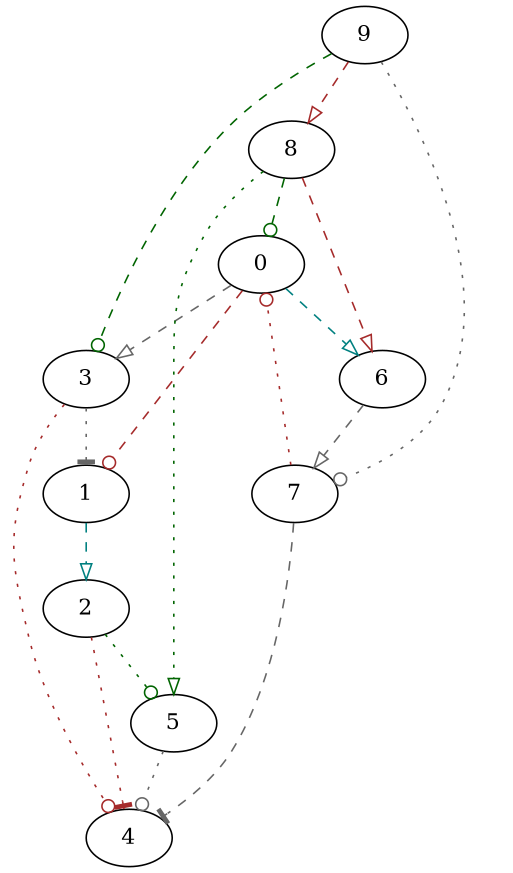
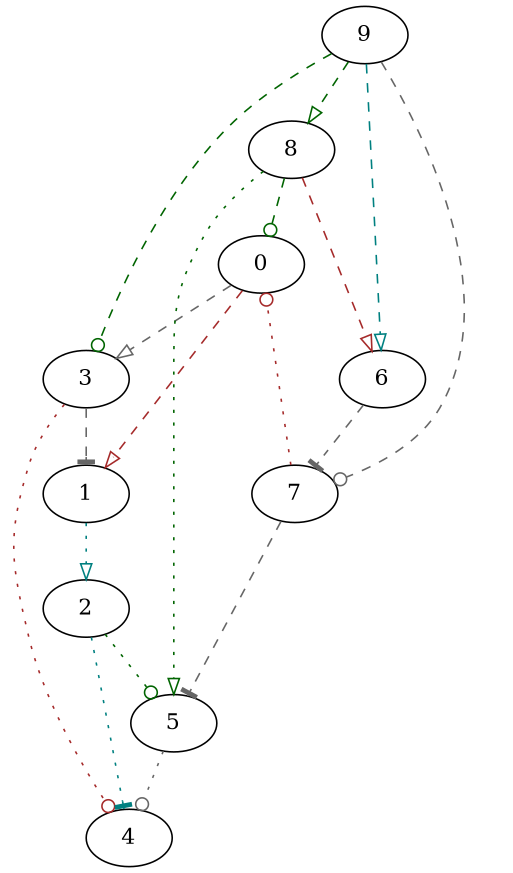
(333, 86) -> (333, 86)
(462, 288) -> (462, 288)
(316, 316) -> (373, 199)
(184, 366) -> (184, 366)
(344, 430) -> (344, 430)
(86, 433) -> (86, 433)
(86, 543) -> (86, 543)
(263, 684) -> (236, 605)
(107, 719) -> (107, 719)
